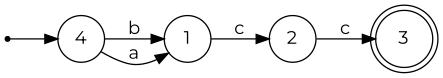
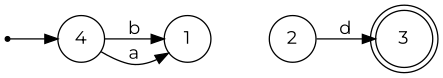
(346, 29) -> (346, 29)
(234, 39) -> none
